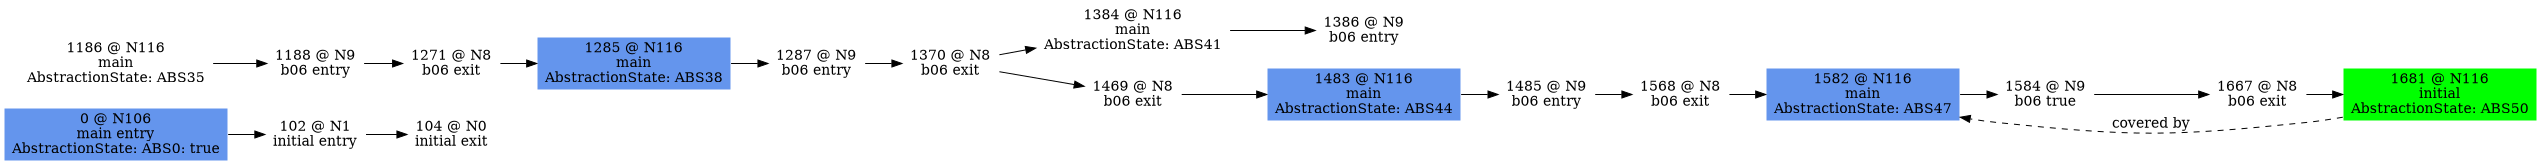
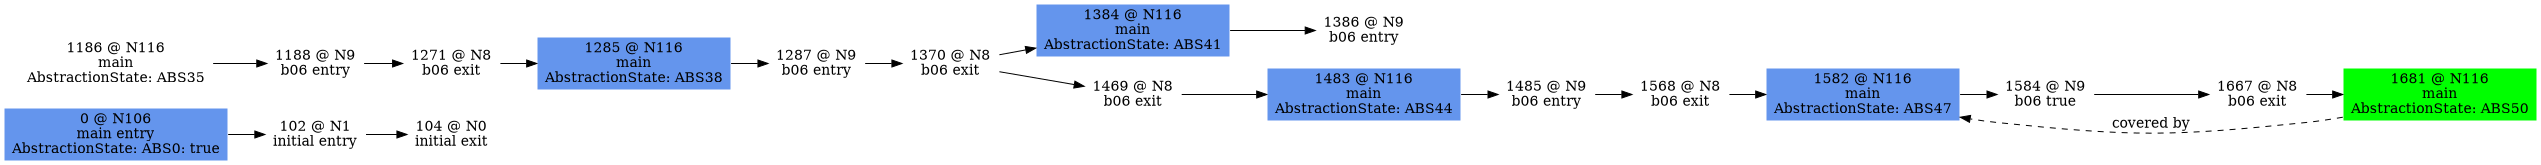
(1133, 30) -> (1133, 30)
(2440, 94) -> (2440, 94)
